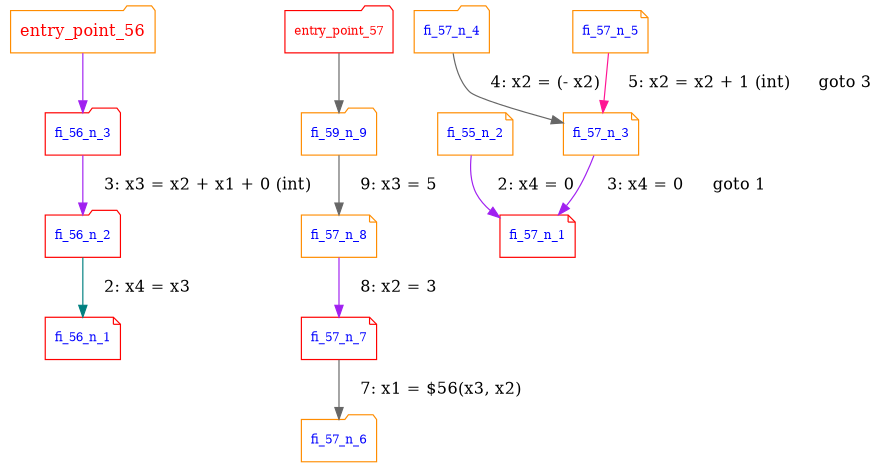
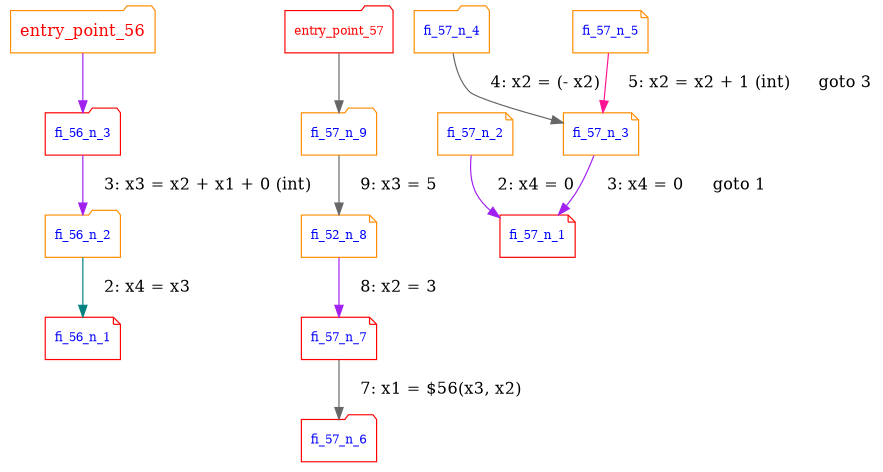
(339, 134) -> (339, 134)
(475, 134) -> (475, 134)
(83, 236) -> (83, 236)
(339, 236) -> (339, 236)
(339, 441) -> (339, 441)
